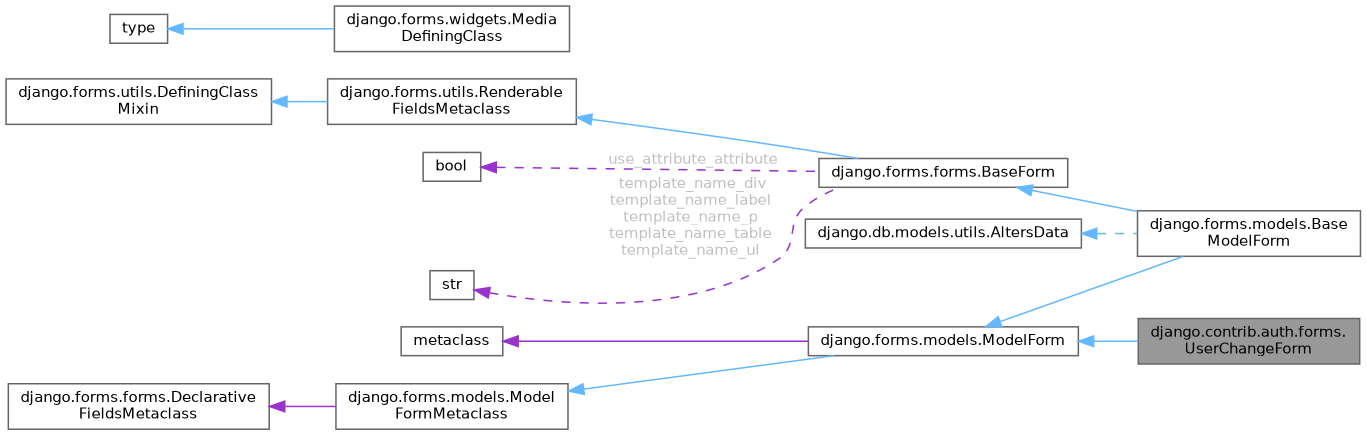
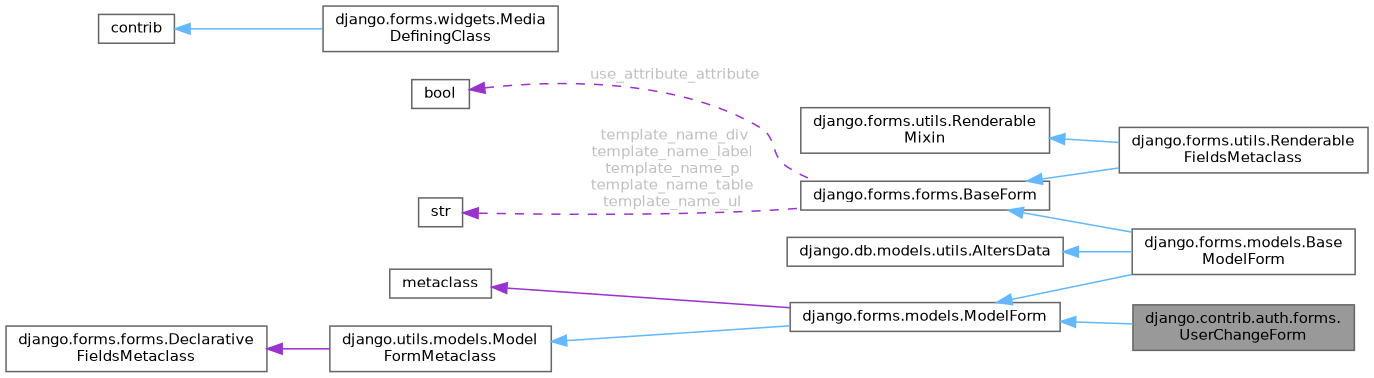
(139, 29) -> (136, 29)
(139, 102) -> (925, 130)
(725, 138) -> (1081, 173)
(1117, 234) -> (1105, 252)
(452, 406) -> (441, 349)
